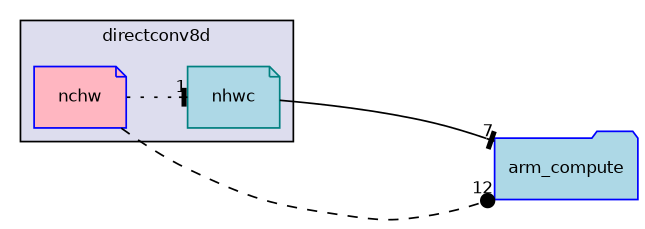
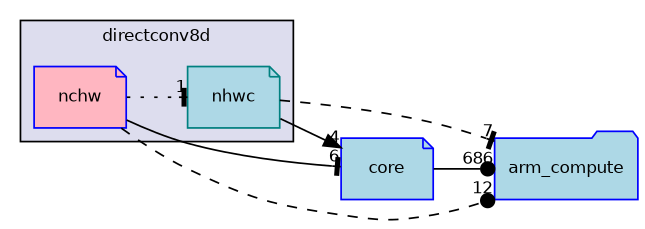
(384, 113) -> (384, 113)
none -> (387, 169)
